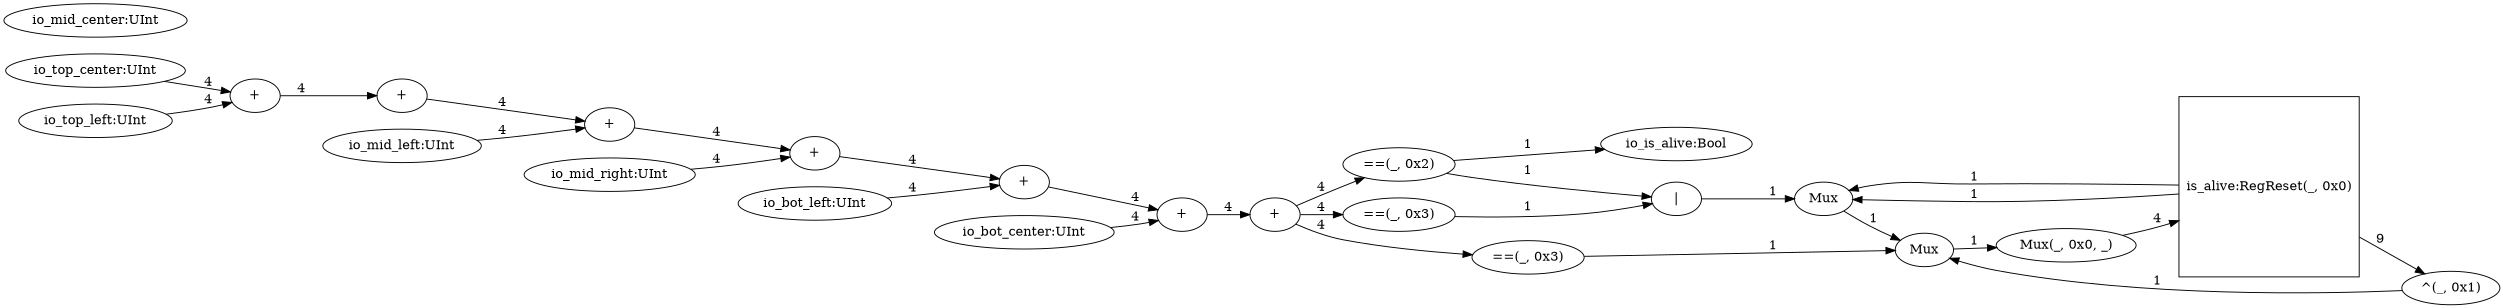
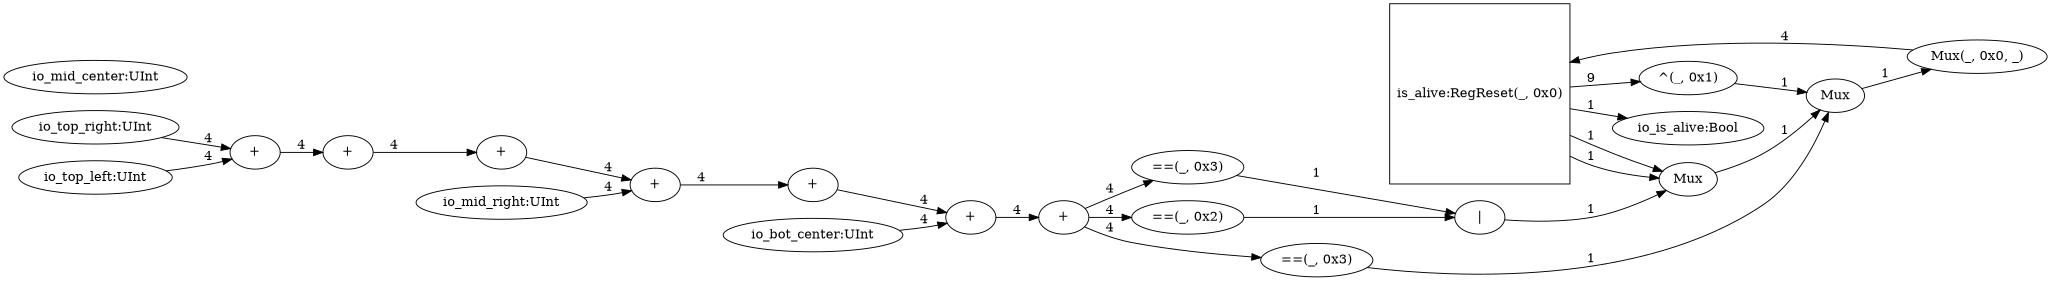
(96, 71) -> (96, 127)
(402, 146) -> none
(1524, 155) -> (1594, 113)
(815, 203) -> none
